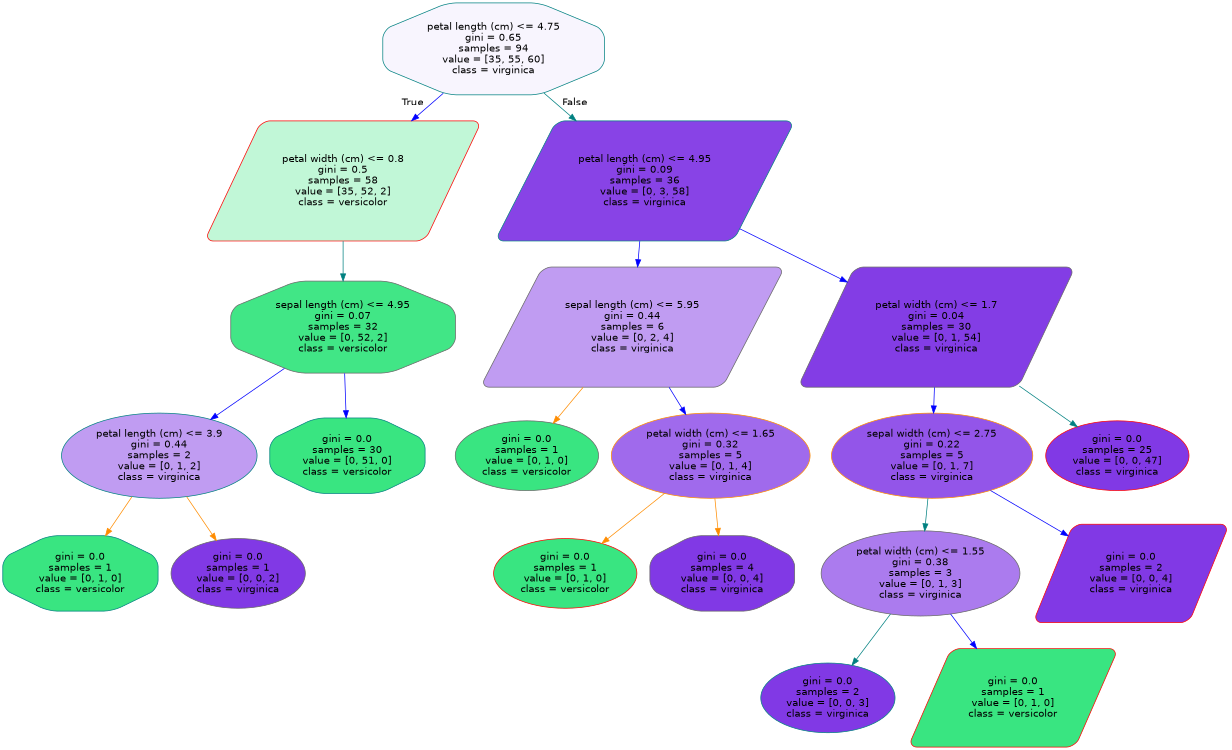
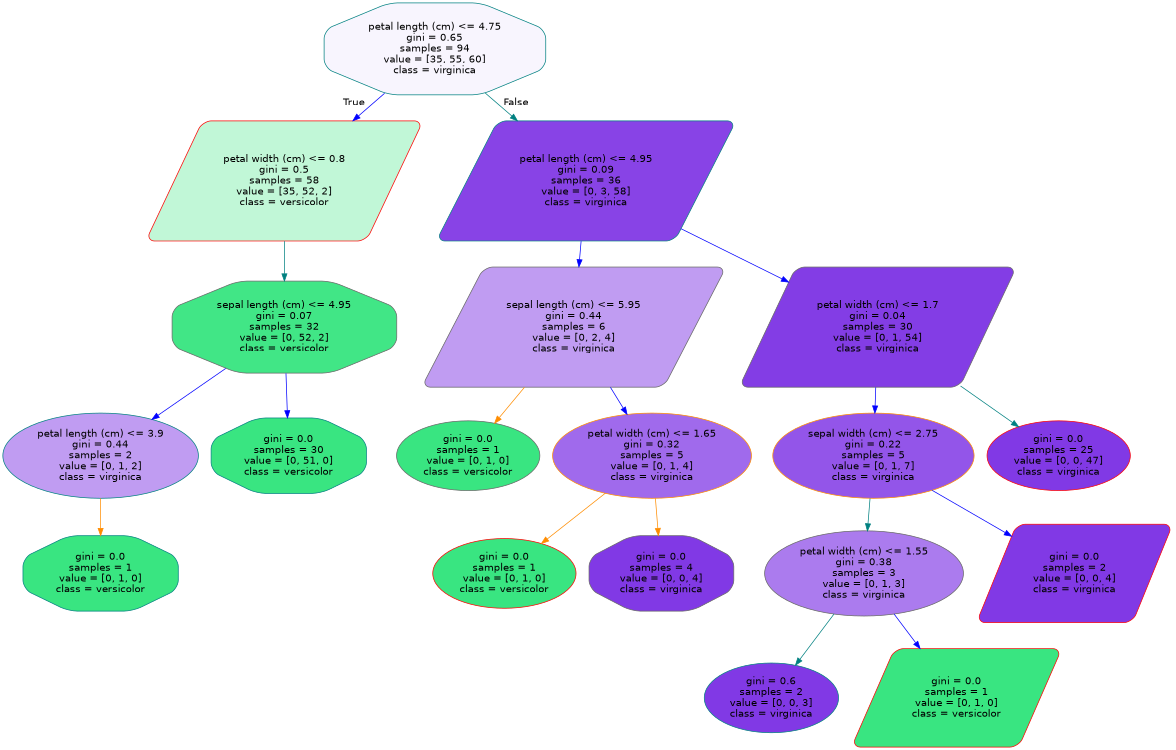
(238, 573) -> none
(828, 698) -> (771, 698)
